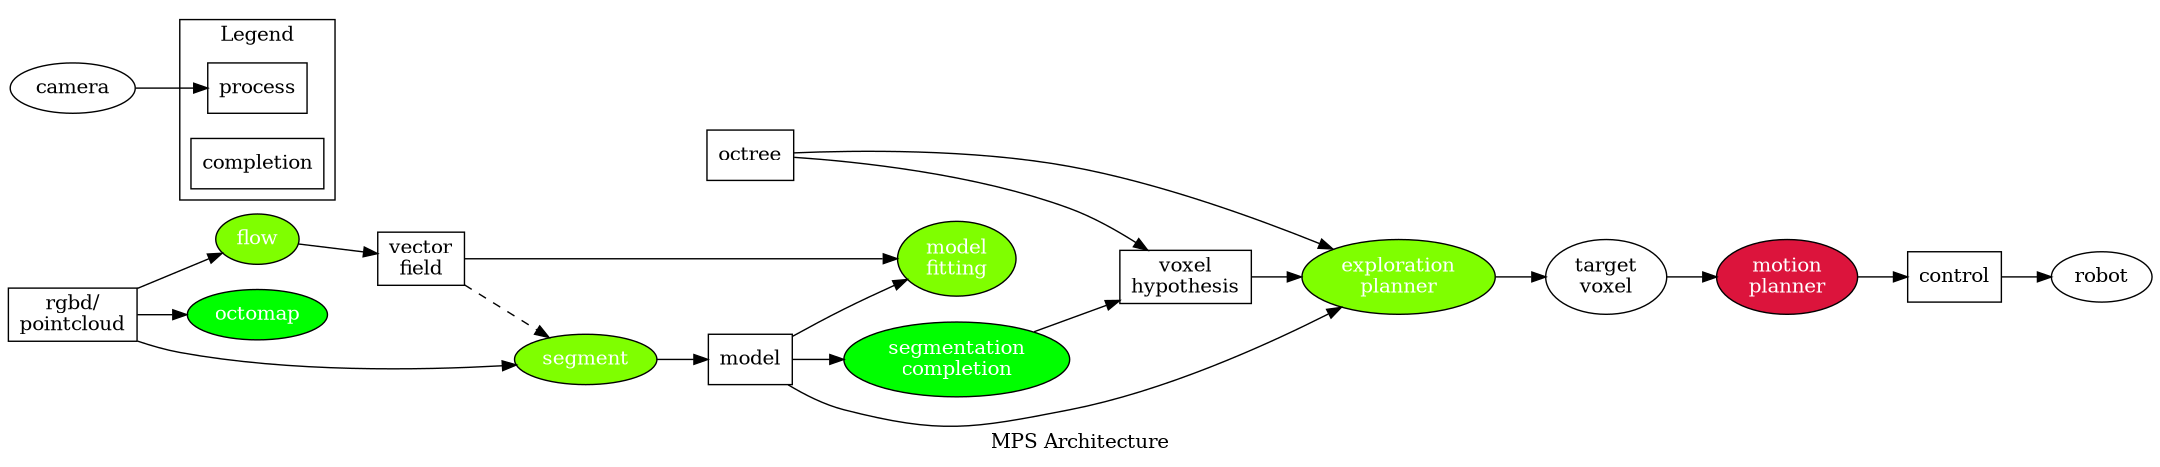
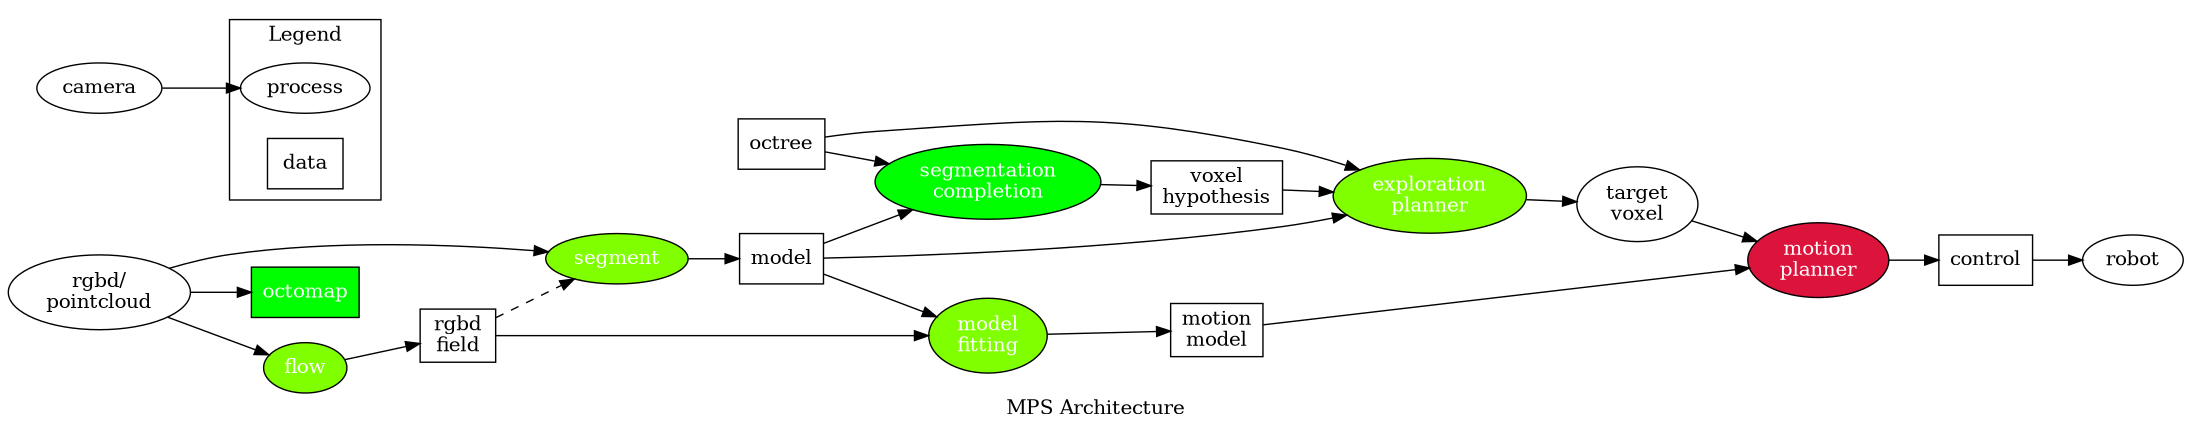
(257, 88) -> (305, 88)
(257, 164) -> (305, 164)
(970, 181) -> (850, 156)
(421, 259) -> (458, 336)
(73, 315) -> (99, 292)
(257, 315) -> (305, 292)
none -> (1217, 330)
